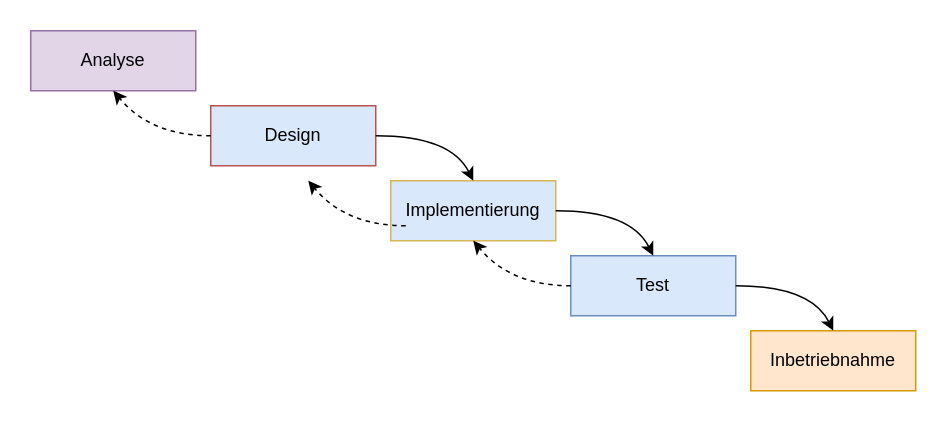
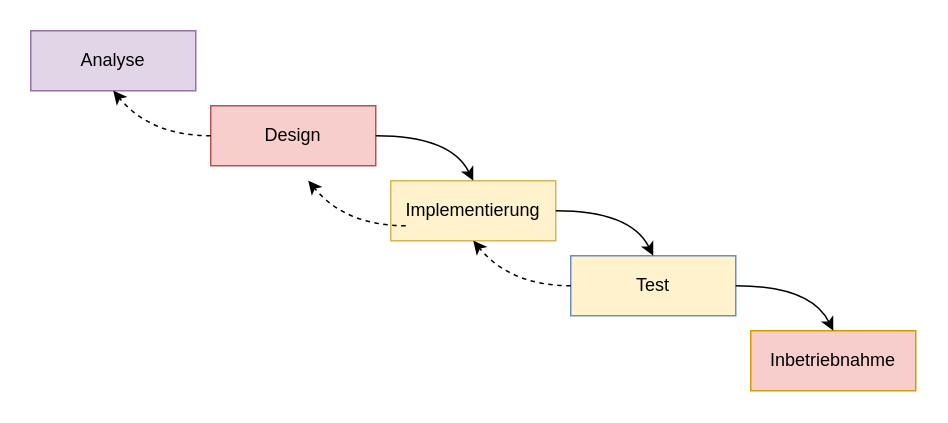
(293, 136) -> (293, 136)
(473, 211) -> (473, 211)
(653, 286) -> (653, 286)
(833, 361) -> (833, 361)
